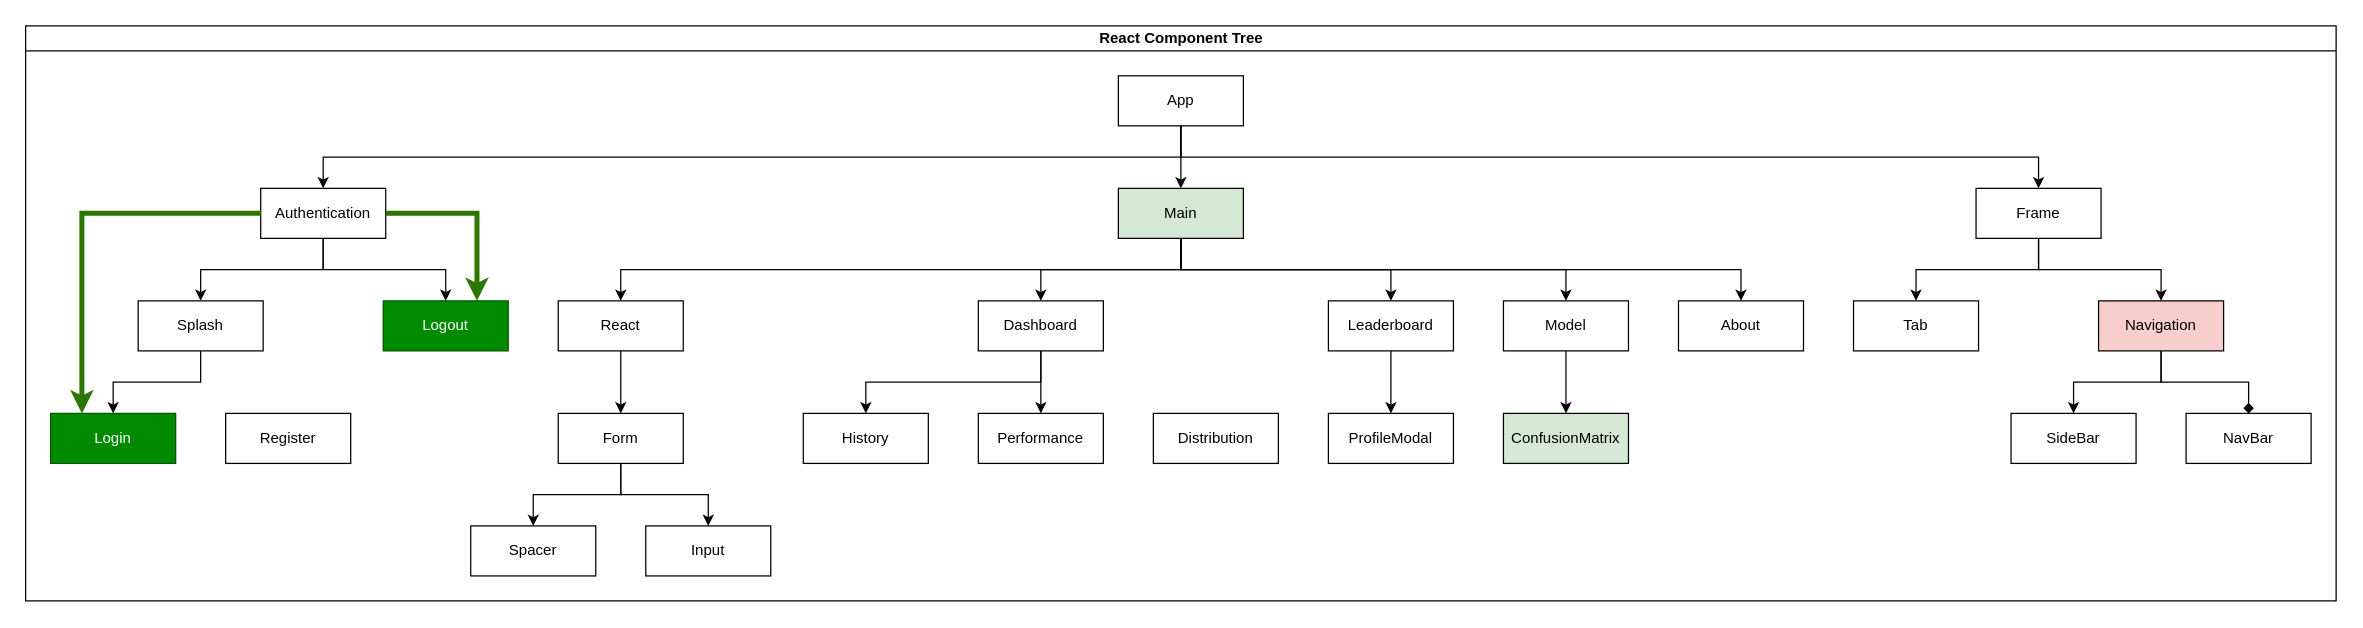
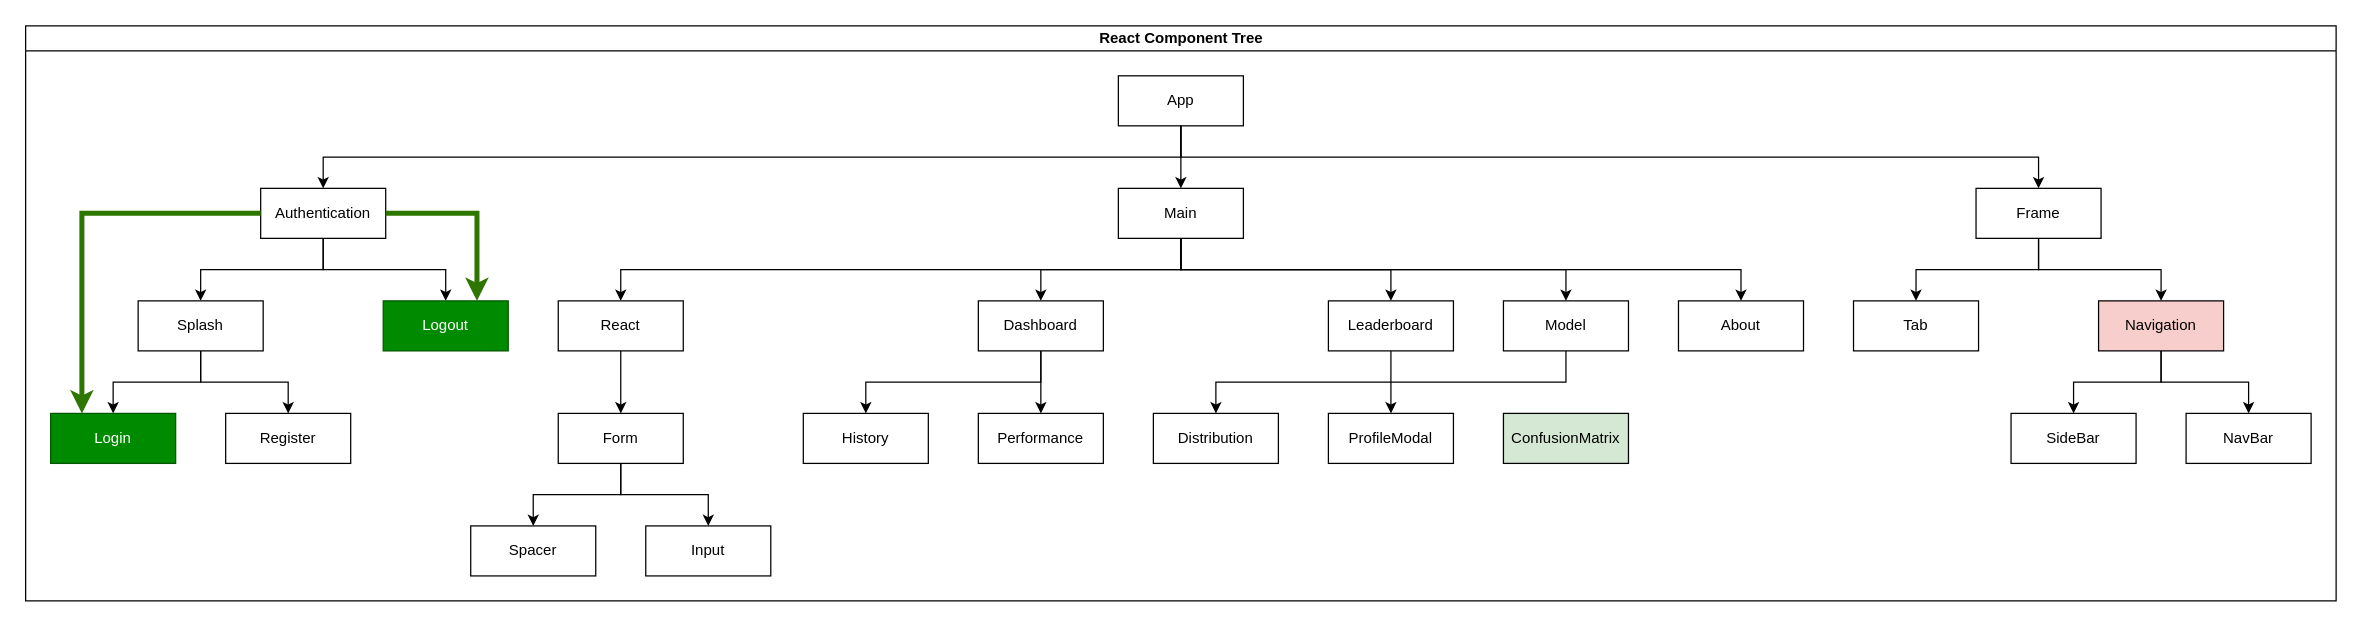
(1181, 213) -> (1181, 213)
none -> (256, 382)
(1566, 392) -> (1381, 382)
(2248, 402) -> (2248, 403)
